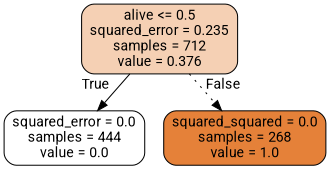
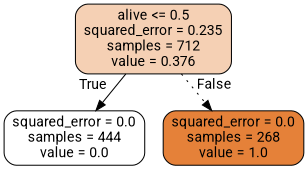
(245, 138) -> (234, 138)
